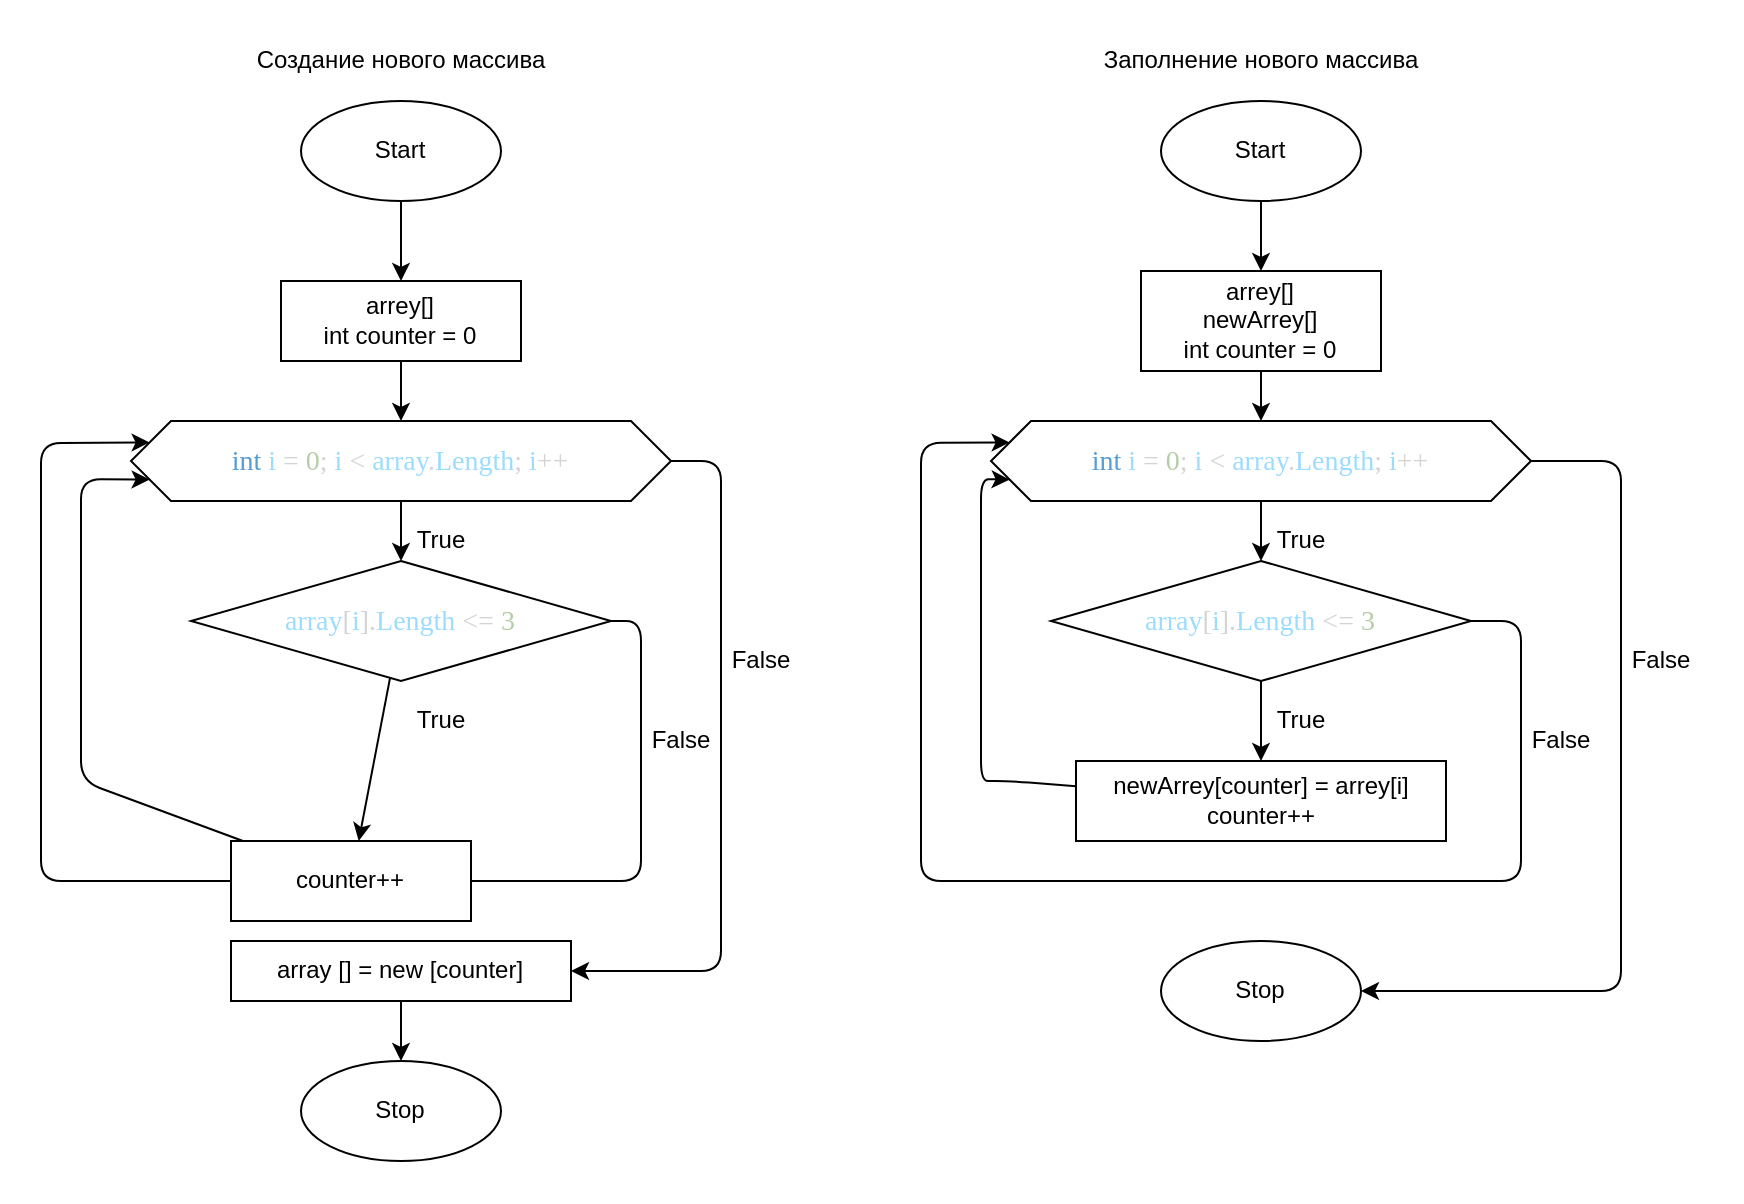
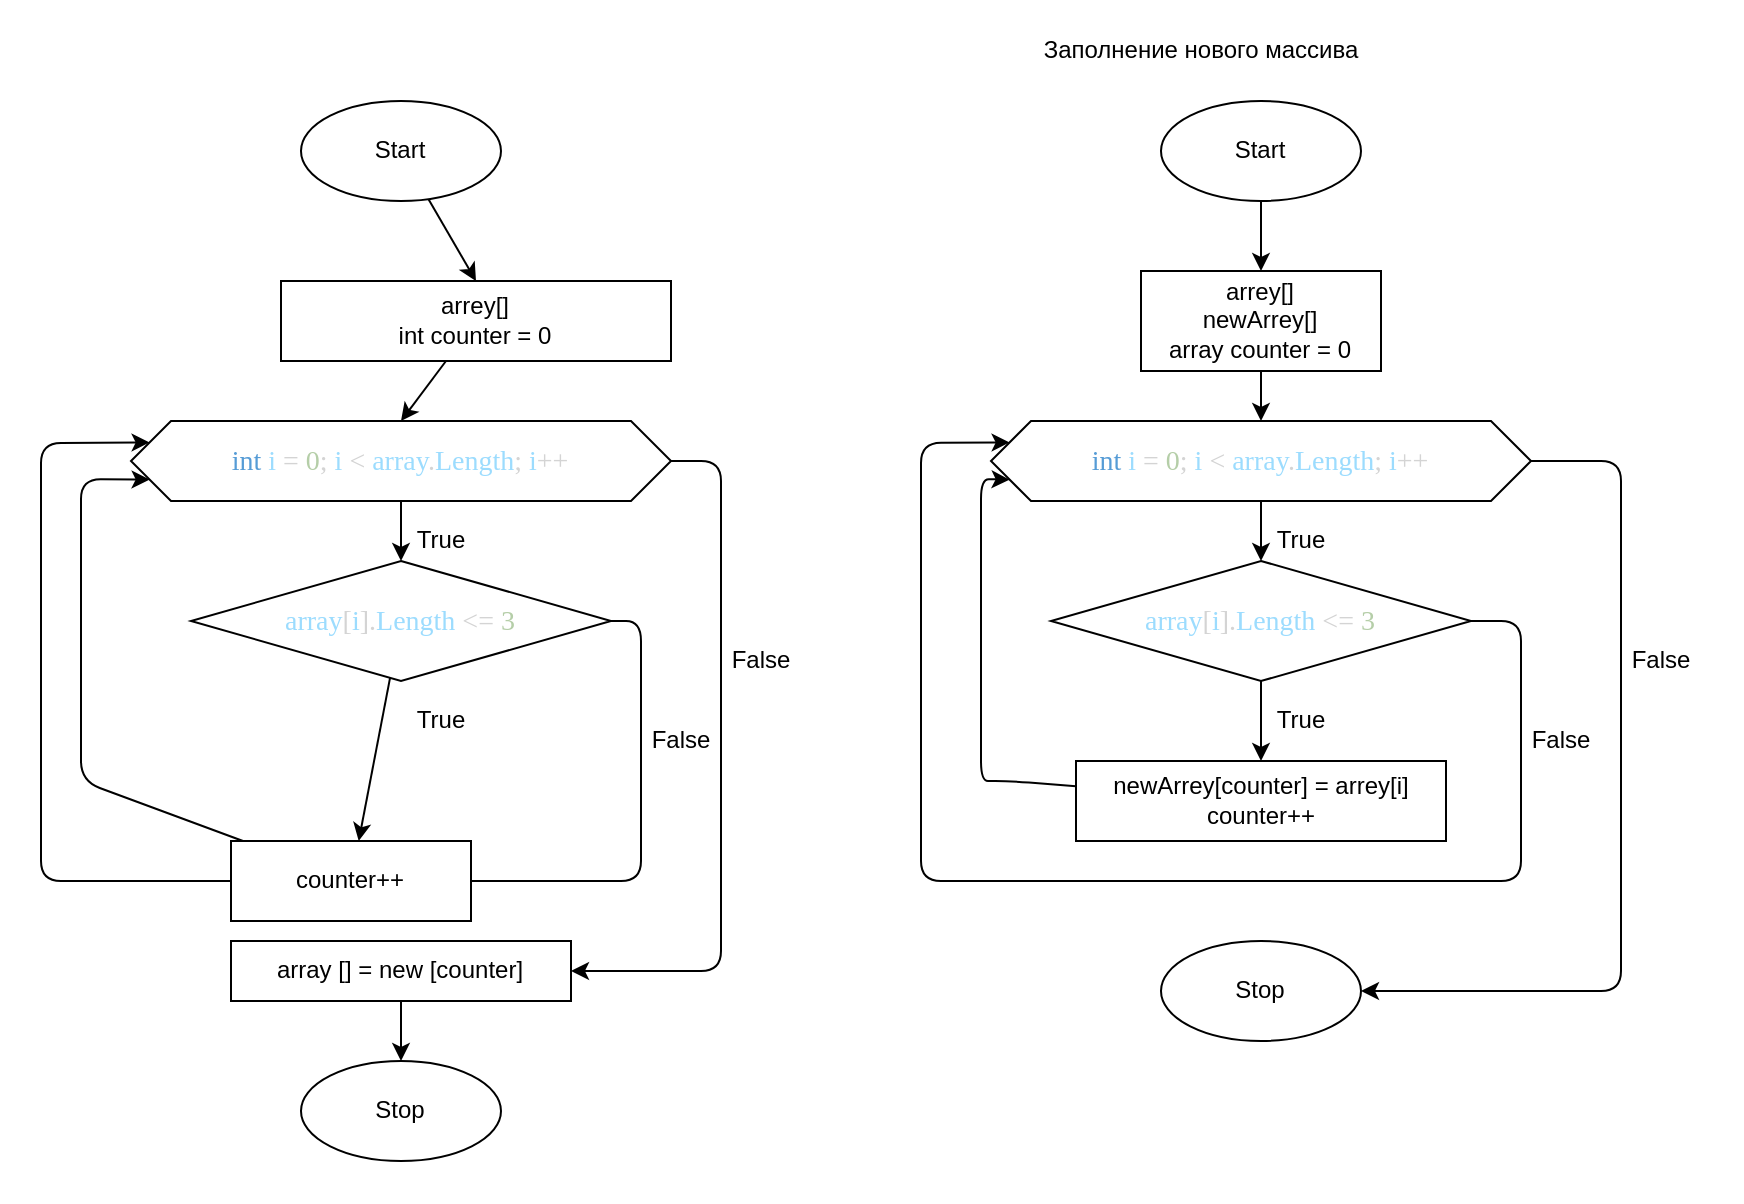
(401, 61) -> none
(1261, 61) -> (1201, 51)
(401, 321) -> (476, 321)
(1261, 321) -> (1261, 321)
